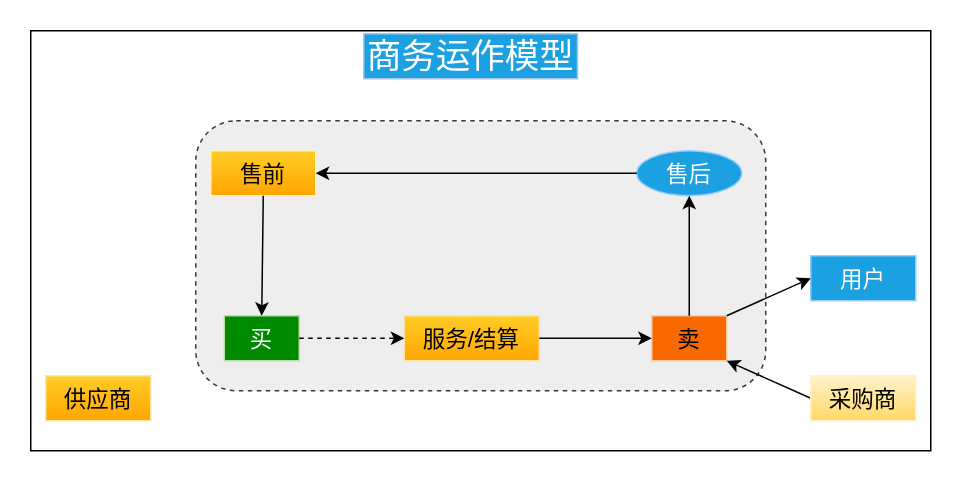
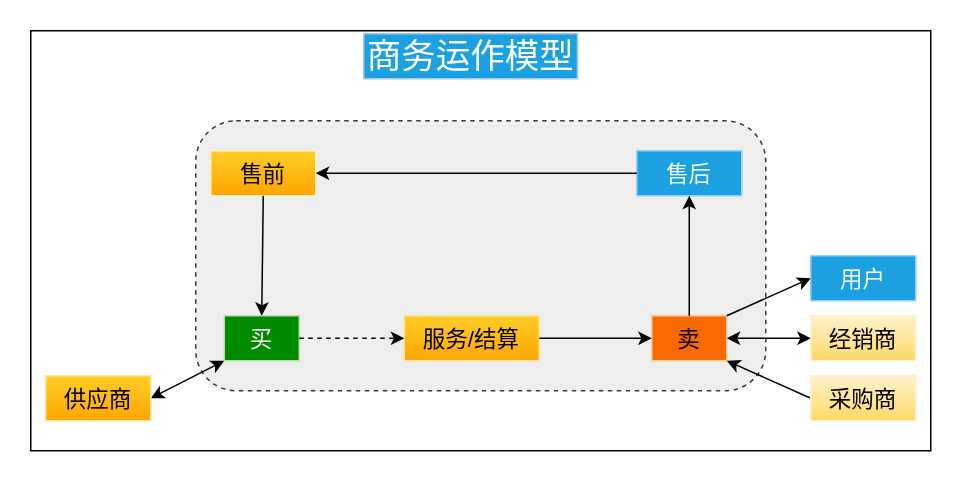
(689, 173) -> (689, 173)
none -> (769, 338)
none -> (863, 338)
none -> (187, 380)
